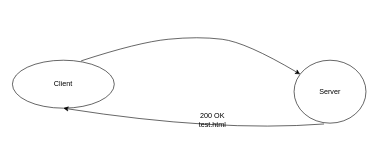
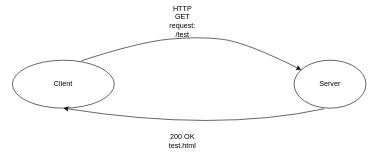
none -> (183, 21)
(330, 92) -> (330, 84)
(213, 120) -> (183, 141)
